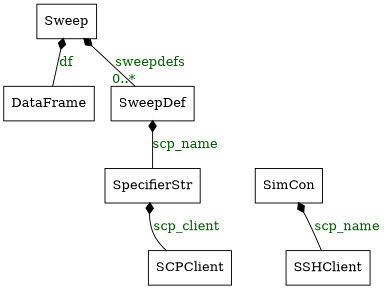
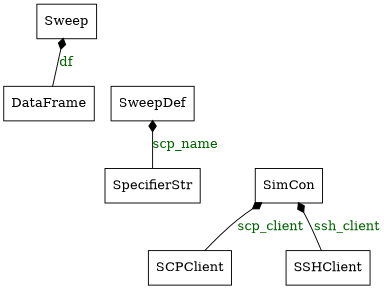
(114, 66) -> none
(347, 227) -> (347, 227)
(154, 234) -> (227, 229)
